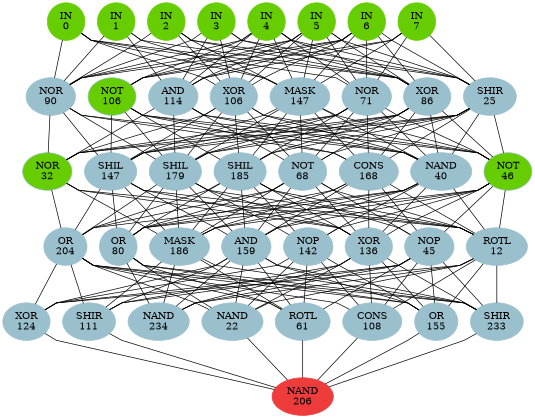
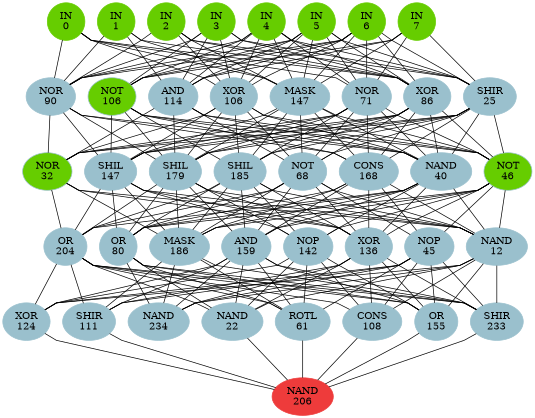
none -> (165, 58)
(179, 209) -> (210, 209)
(335, 209) -> none
(497, 247) -> (497, 247)
